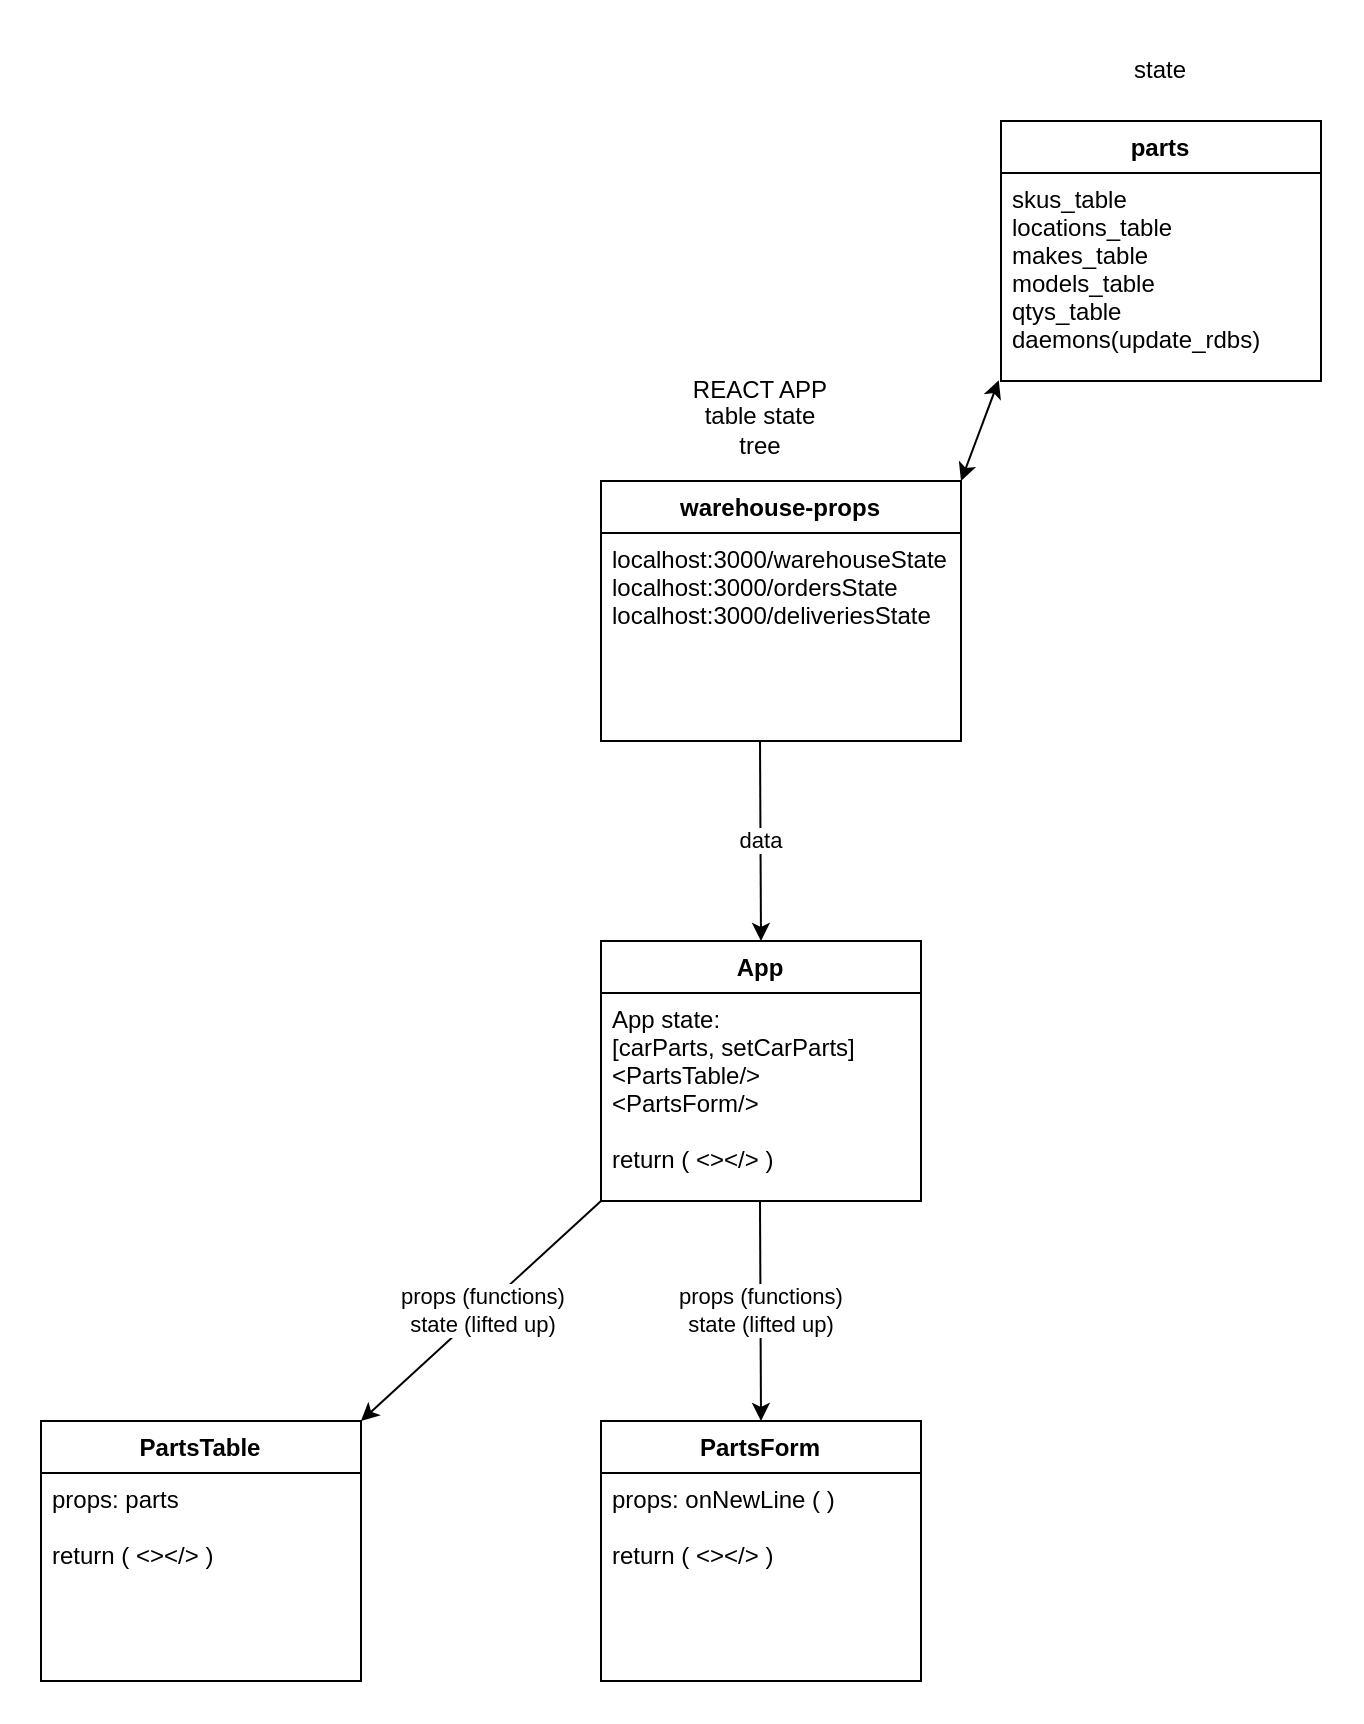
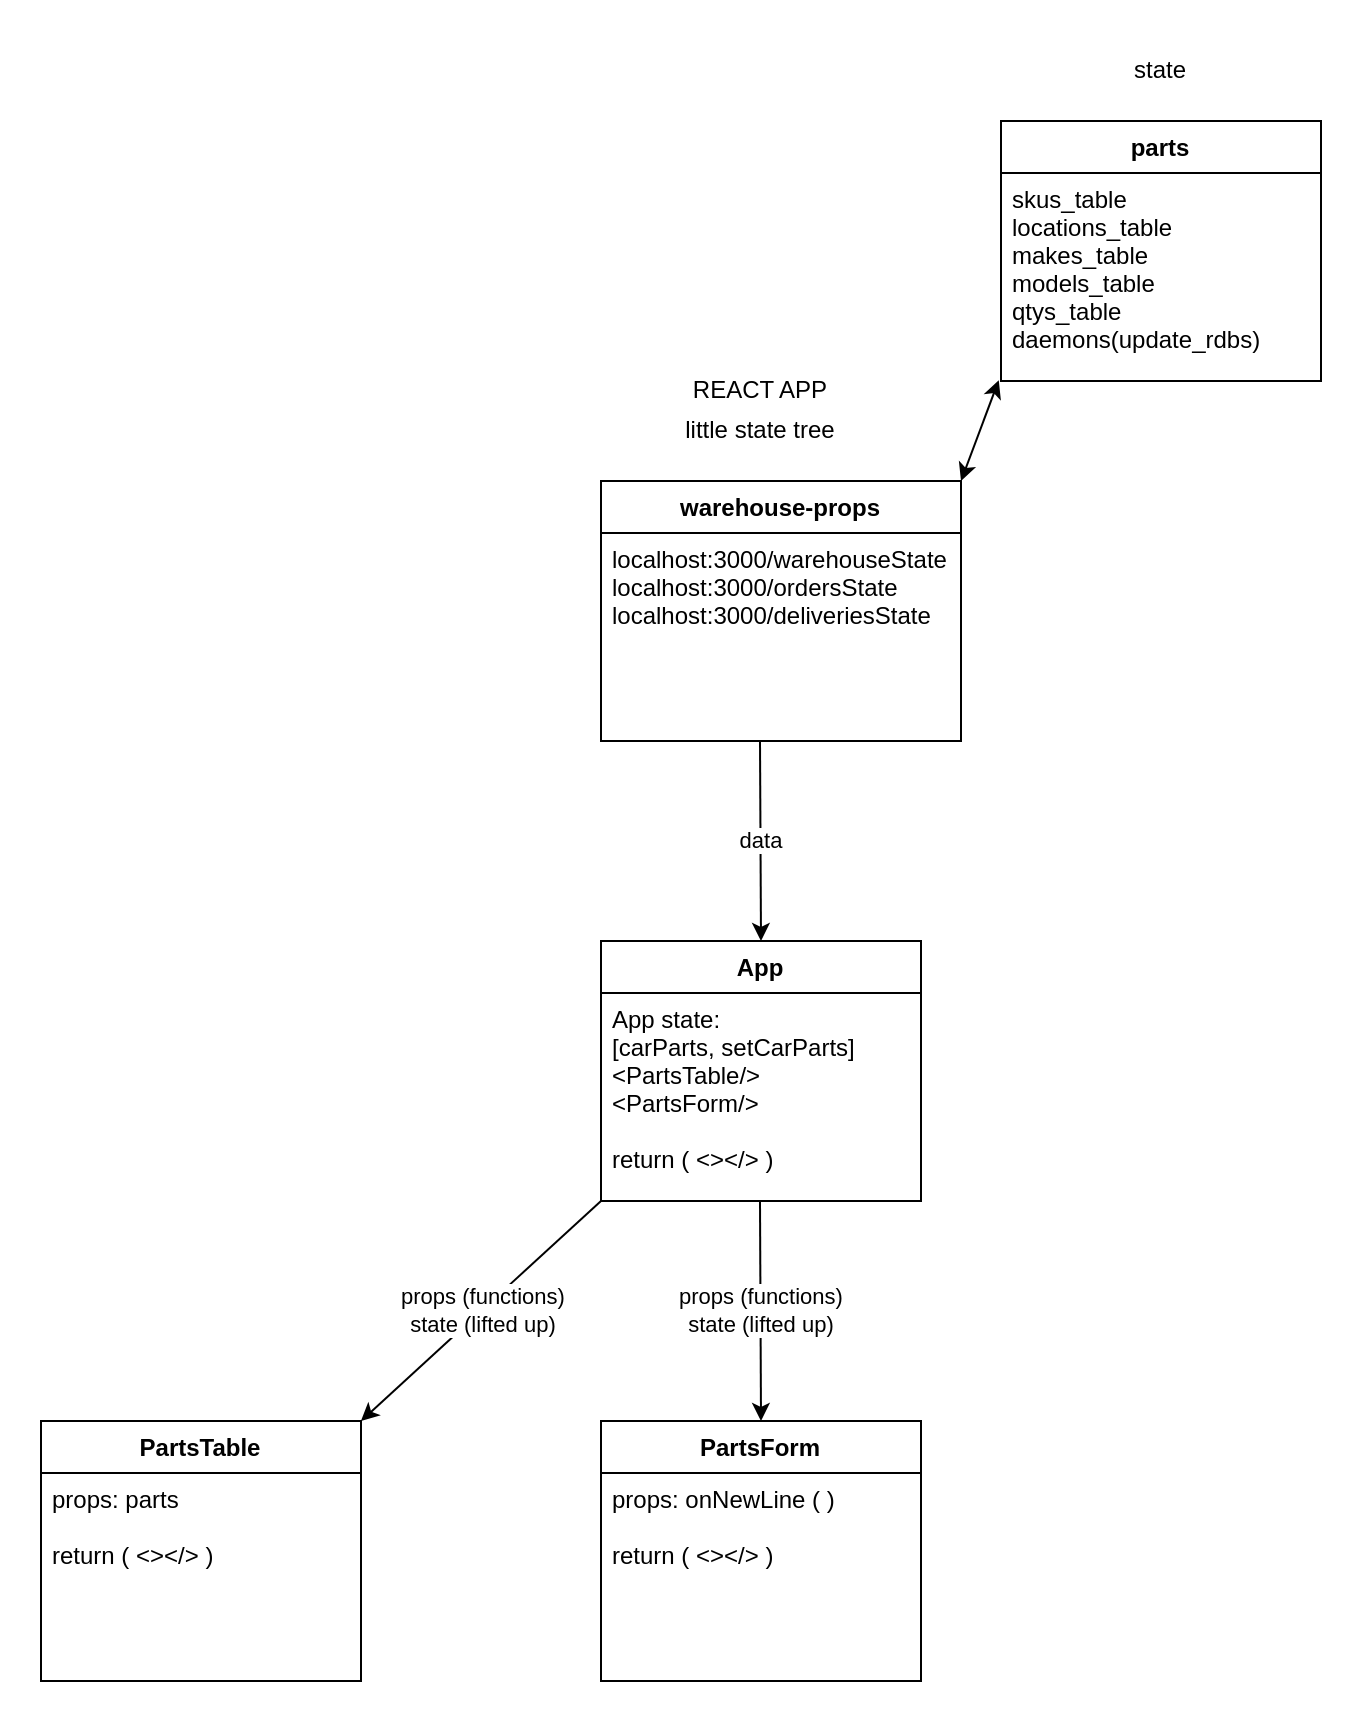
(761, 431) -> (761, 431)
